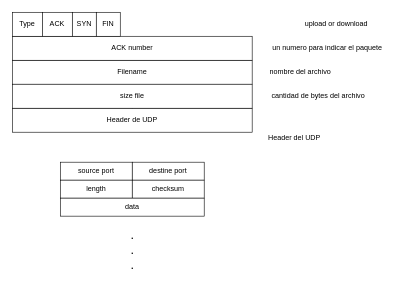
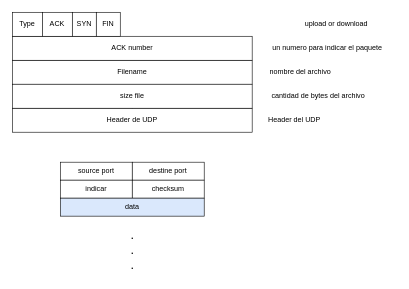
(294, 138) -> (294, 120)
(96, 189) -> (96, 189)
(132, 207) -> (132, 207)
